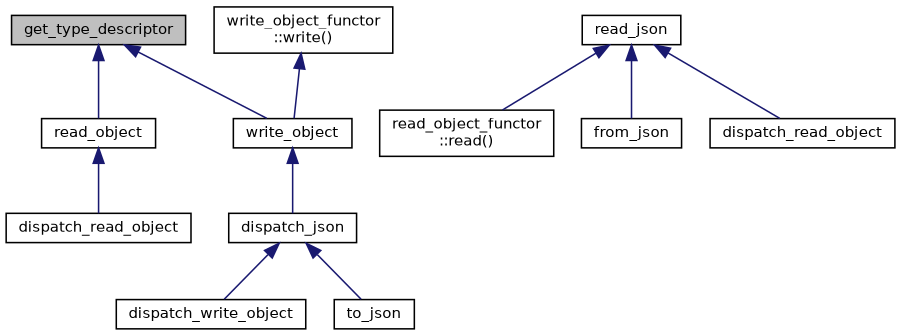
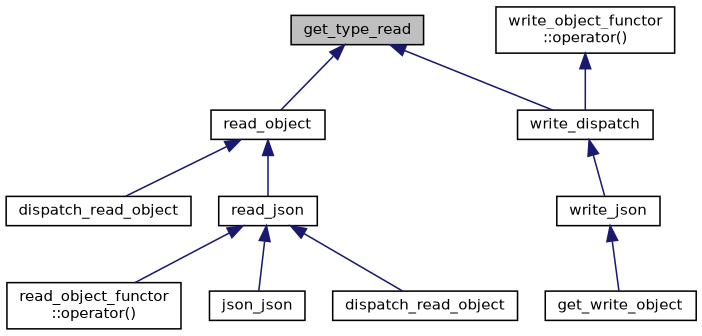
(99, 30) -> (357, 30)
(303, 30) -> (585, 30)
(293, 133) -> (585, 125)
(467, 133) -> (94, 306)
(632, 133) -> (257, 306)
none -> (268, 176)
(293, 228) -> (608, 211)
(211, 314) -> (621, 306)
(374, 314) -> none
